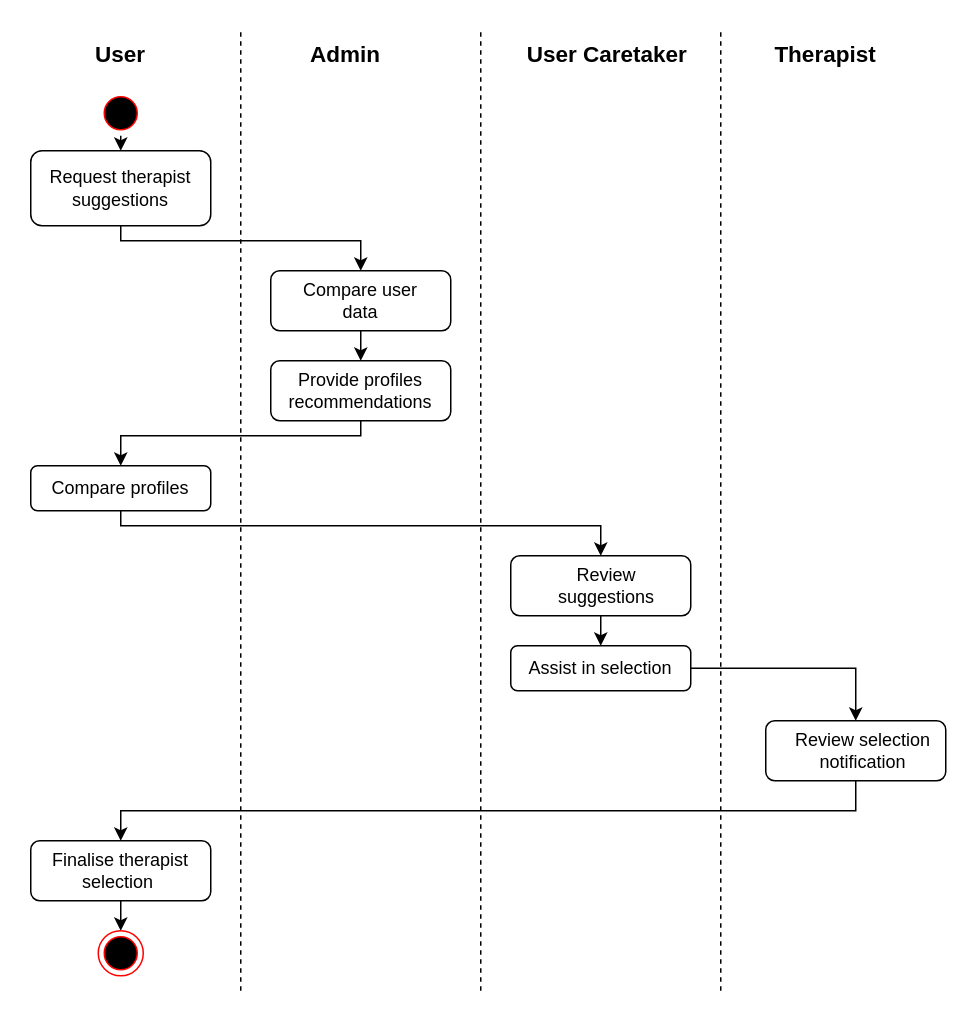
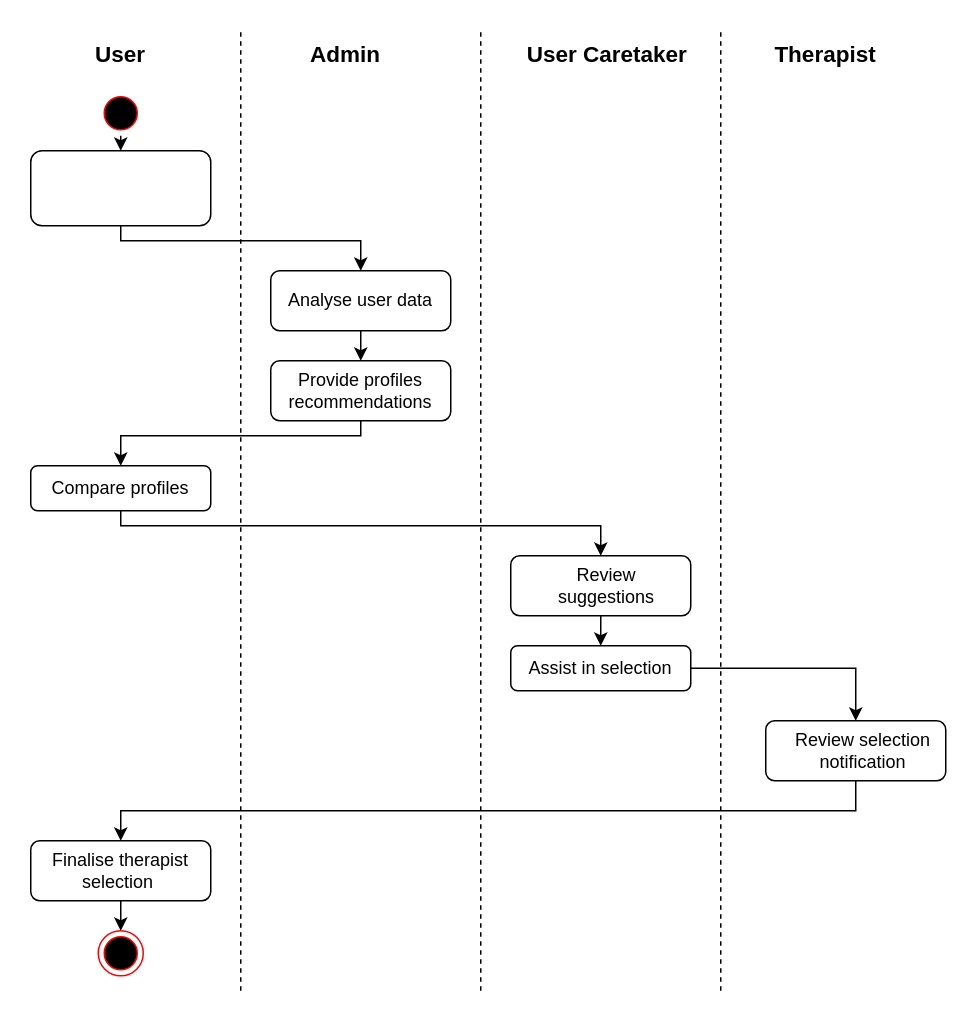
(121, 188) -> none
(361, 301) -> (361, 301)
